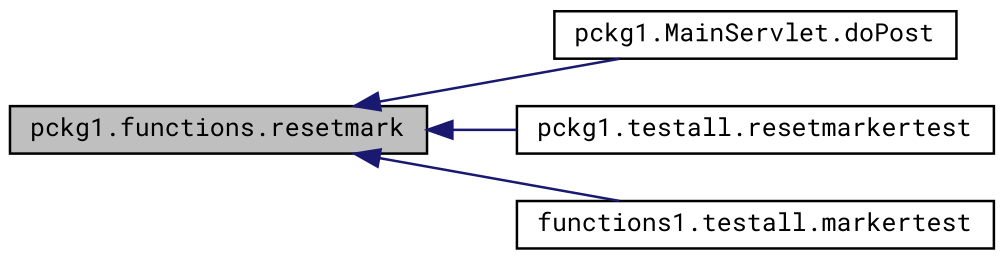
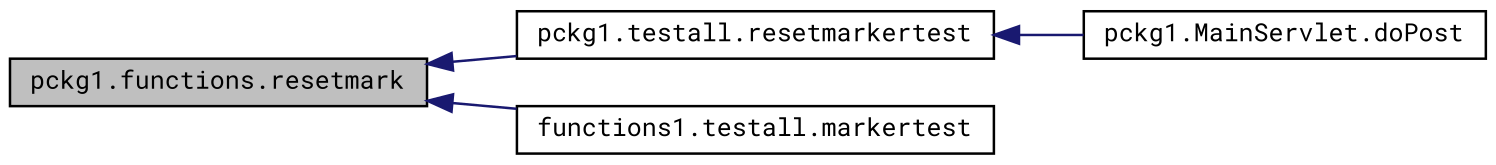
(500, 80) -> (1051, 35)
